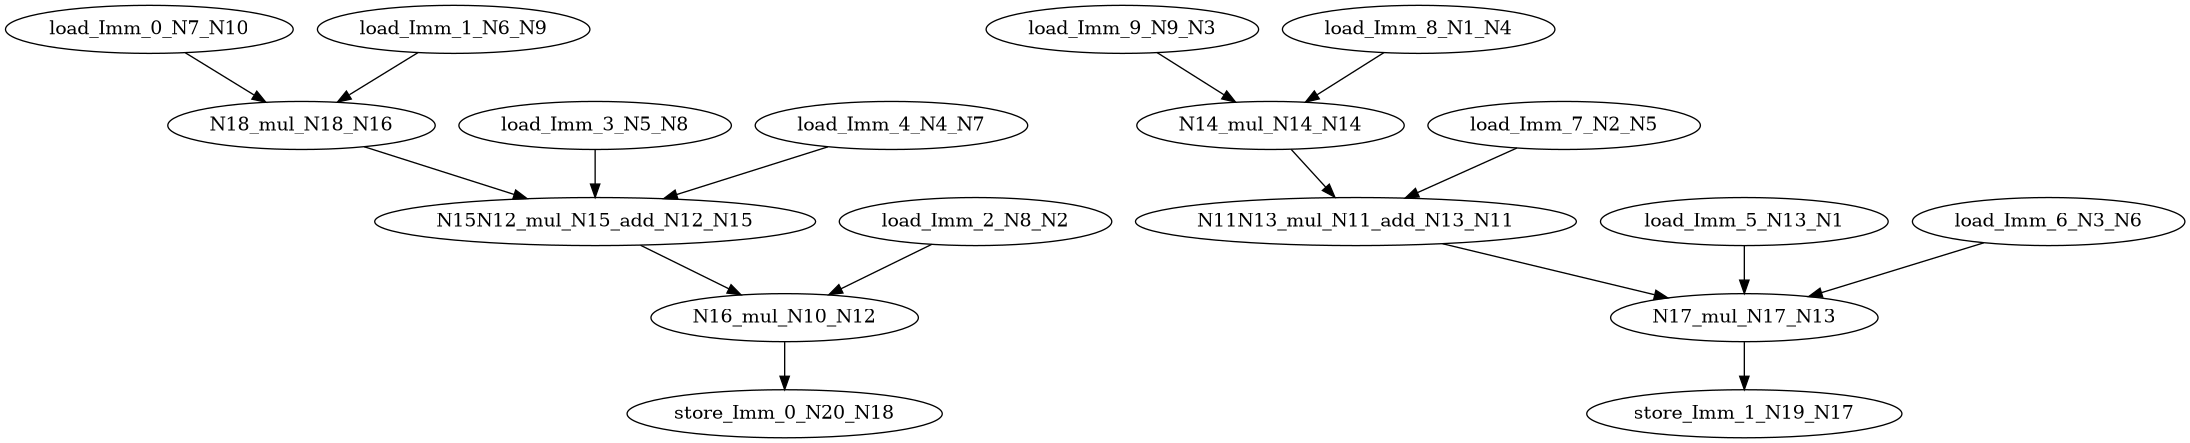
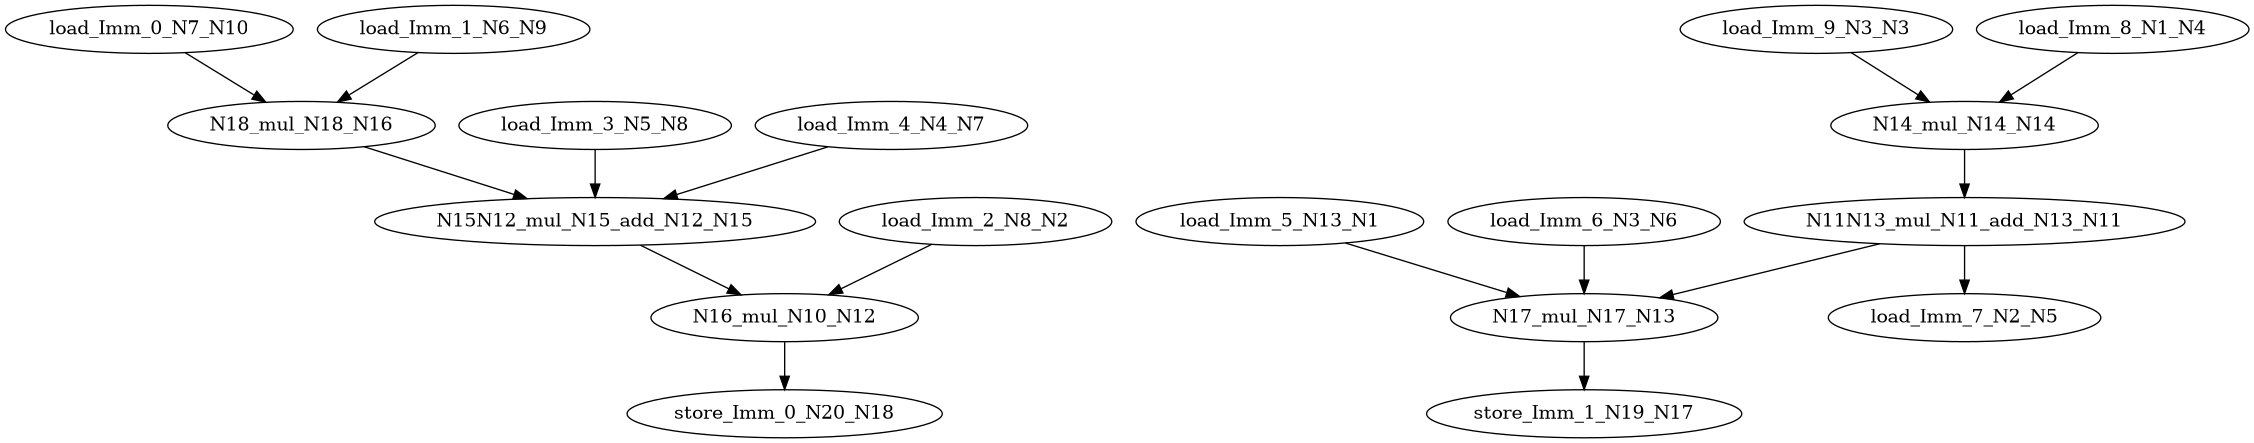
(1122, 29) -> (1816, 29)
(1467, 170) -> (1965, 263)
